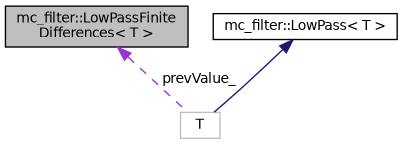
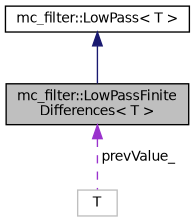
(249, 81) -> (97, 65)
